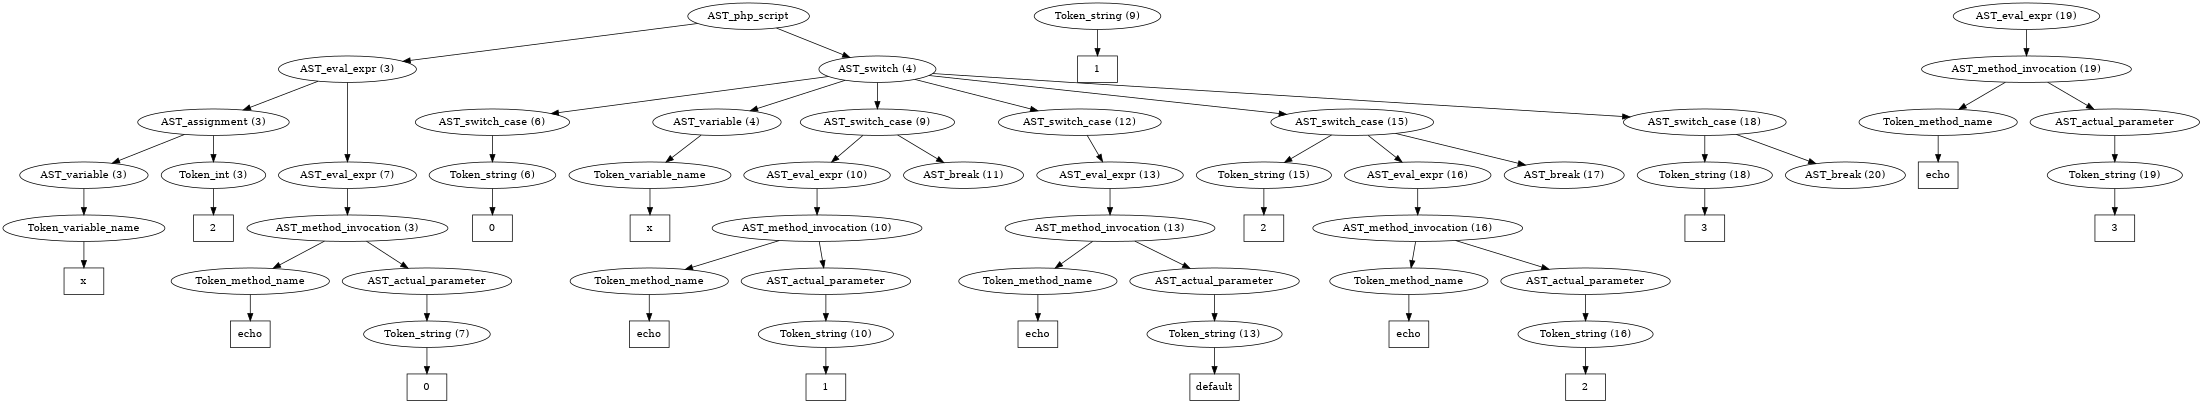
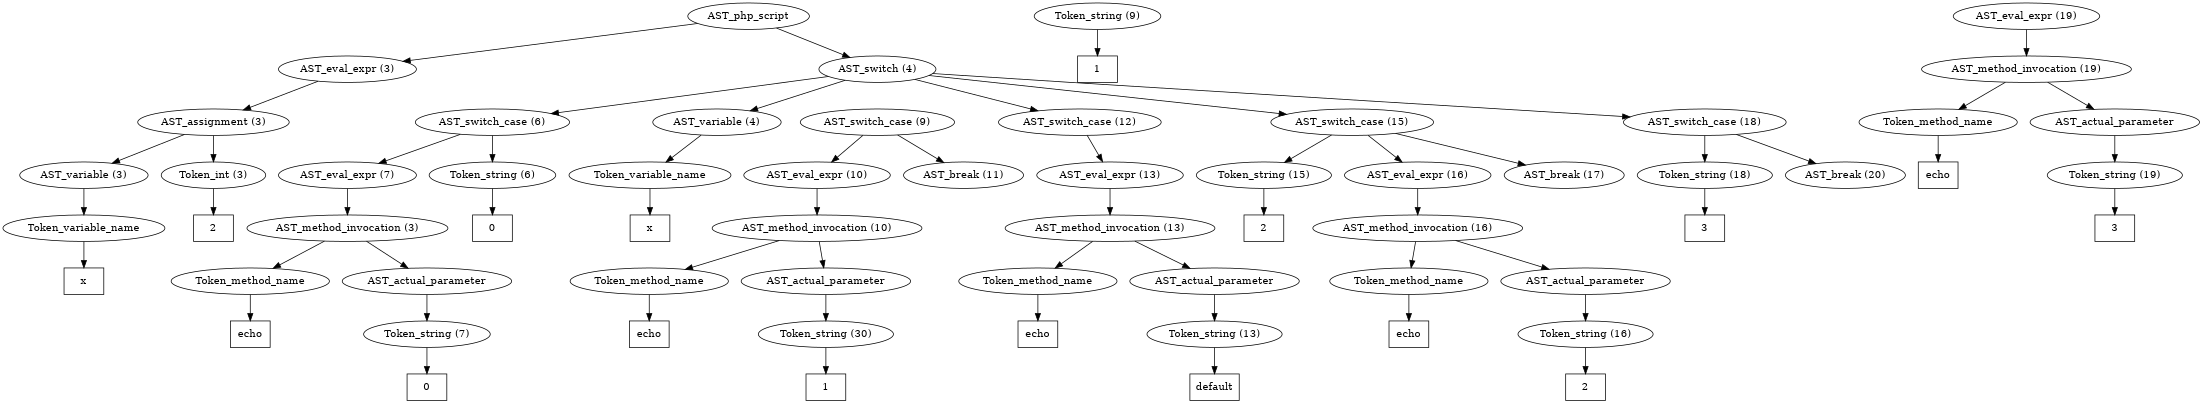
(877, 92) -> none
(347, 118) -> (423, 148)
(826, 334) -> (826, 334)
